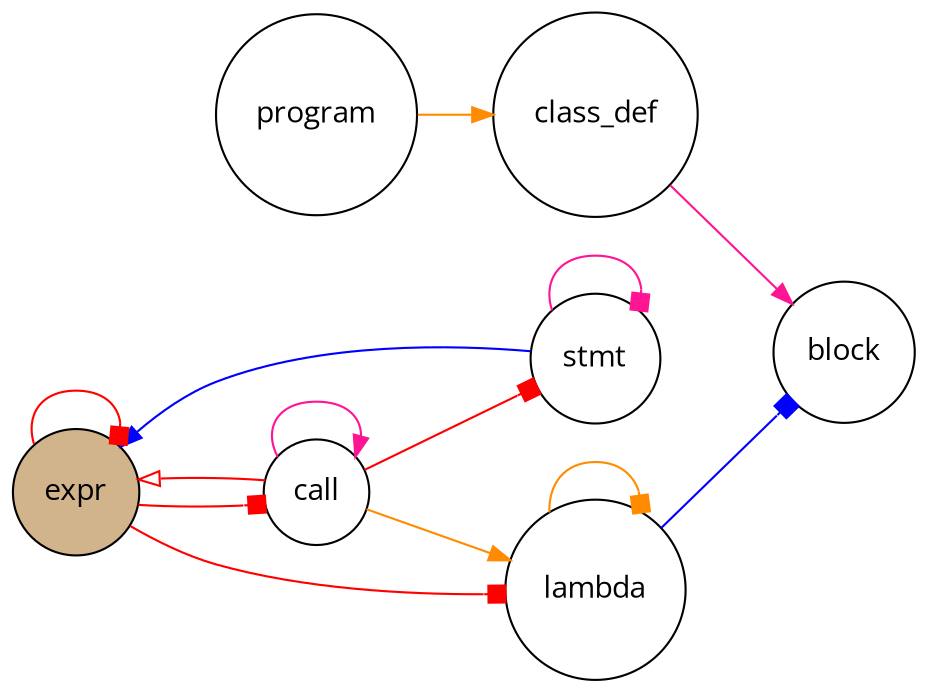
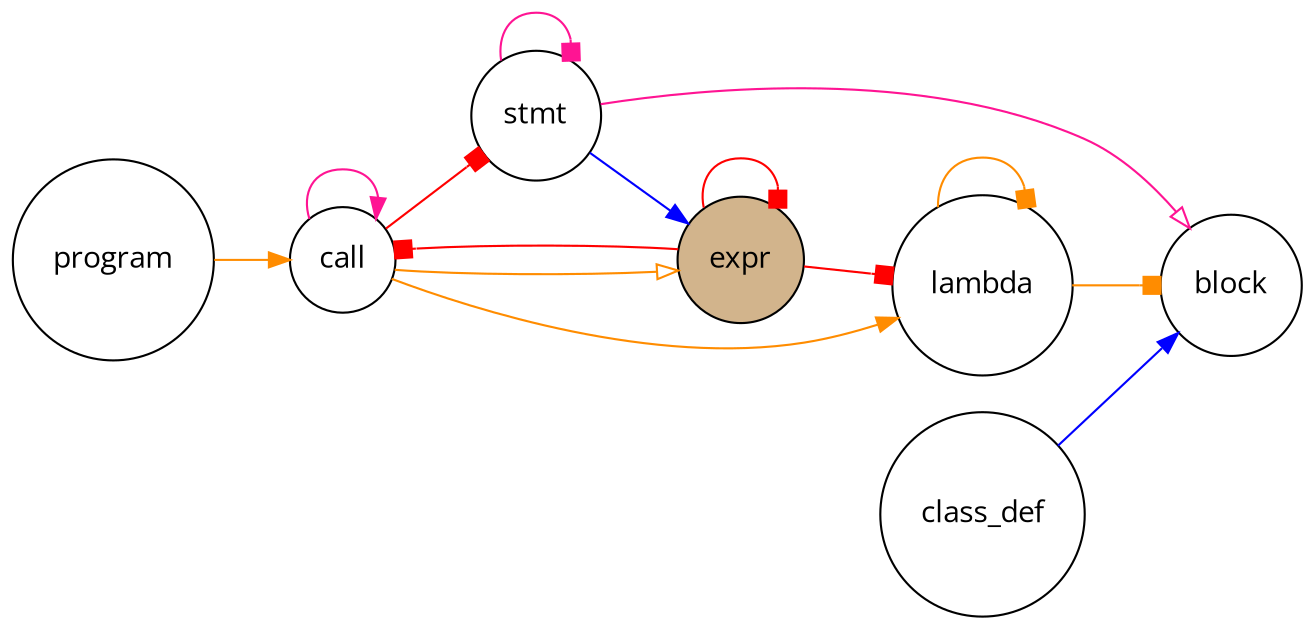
none -> (904, 94)
(445, 115) -> (241, 260)
(724, 237) -> (1110, 397)
(719, 472) -> (1106, 285)
(213, 478) -> (526, 274)
